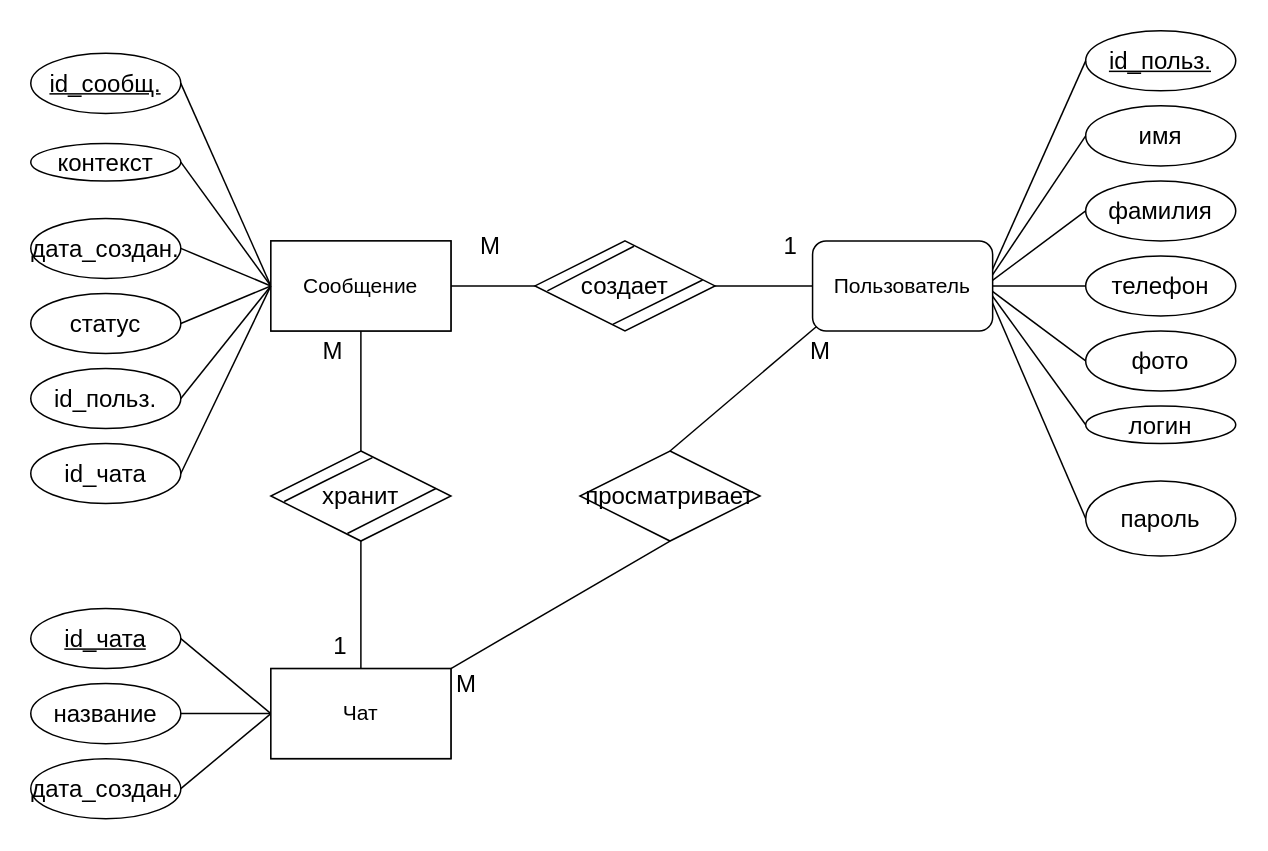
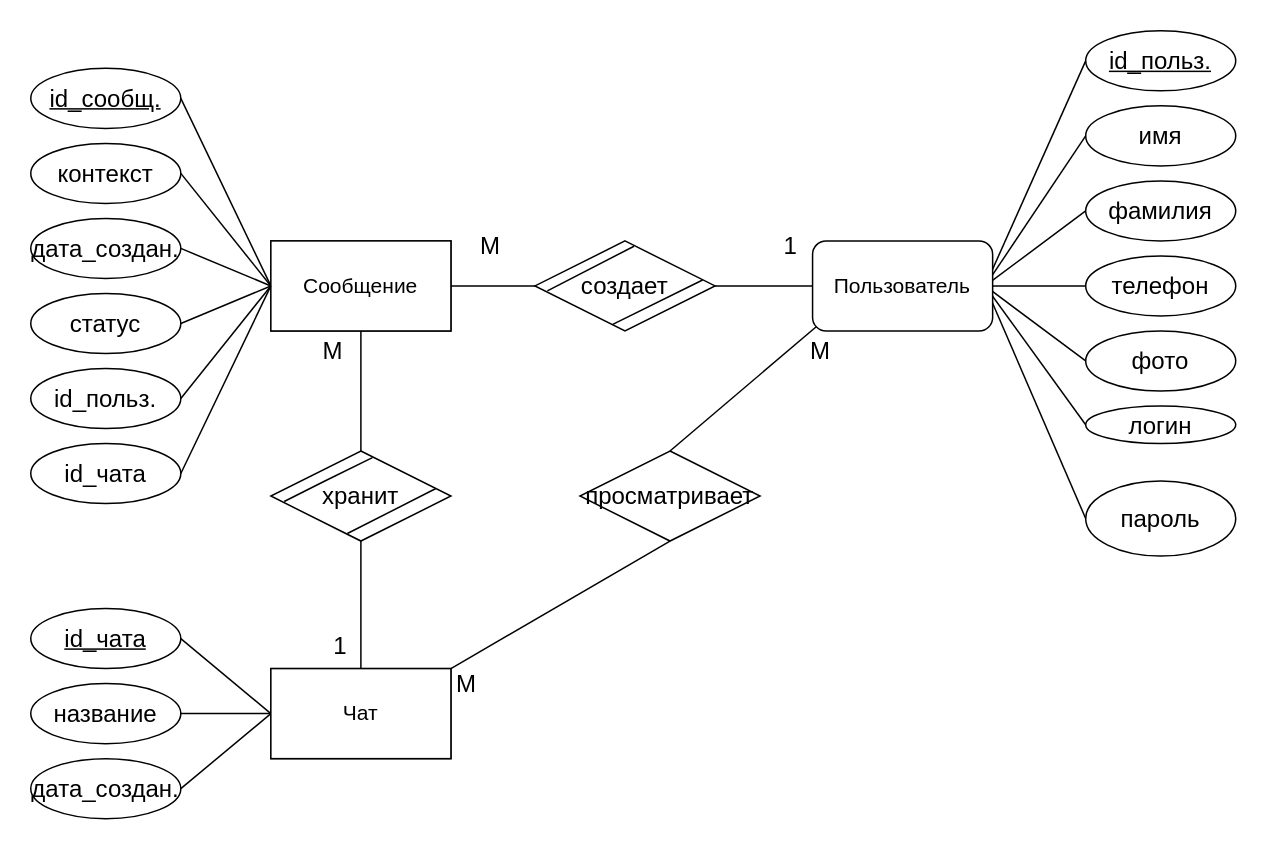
(106, 83) -> (106, 98)
(106, 162) -> (106, 173)
